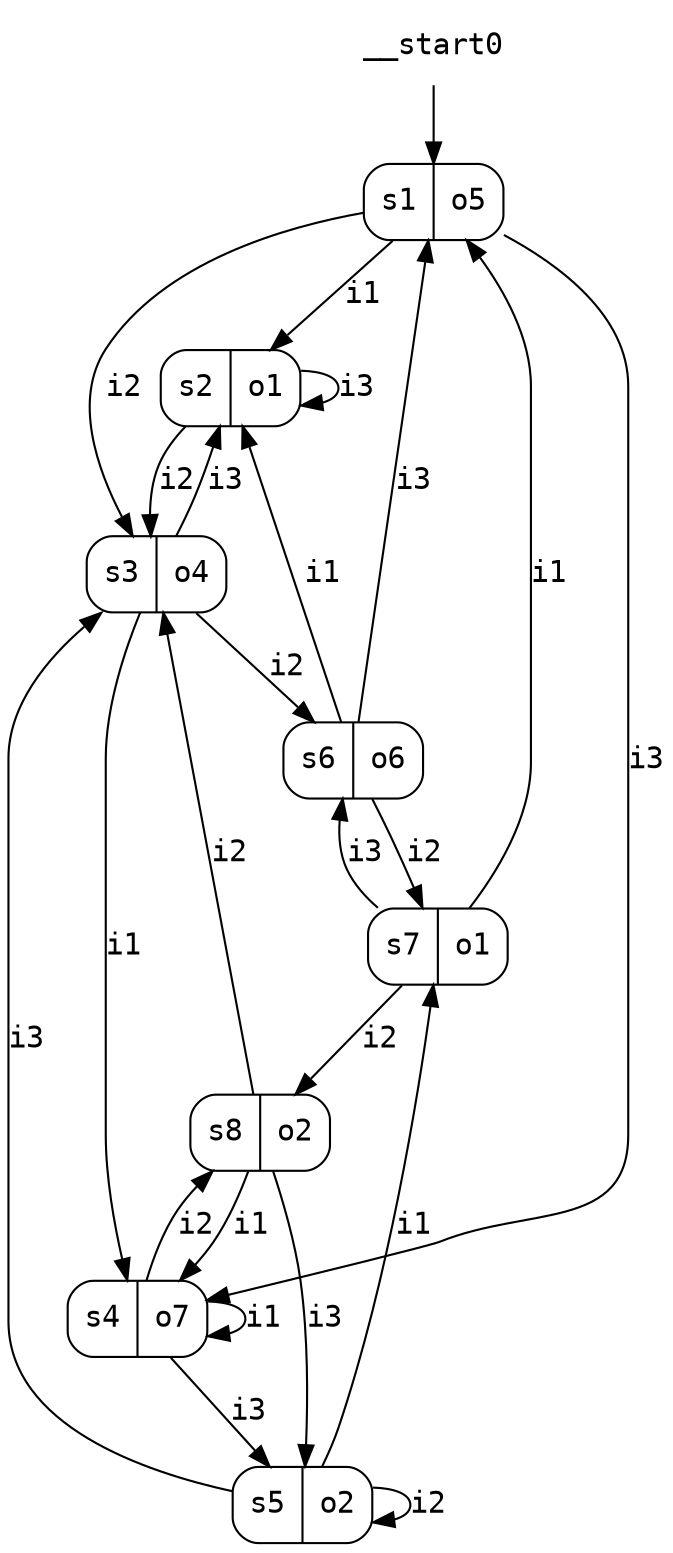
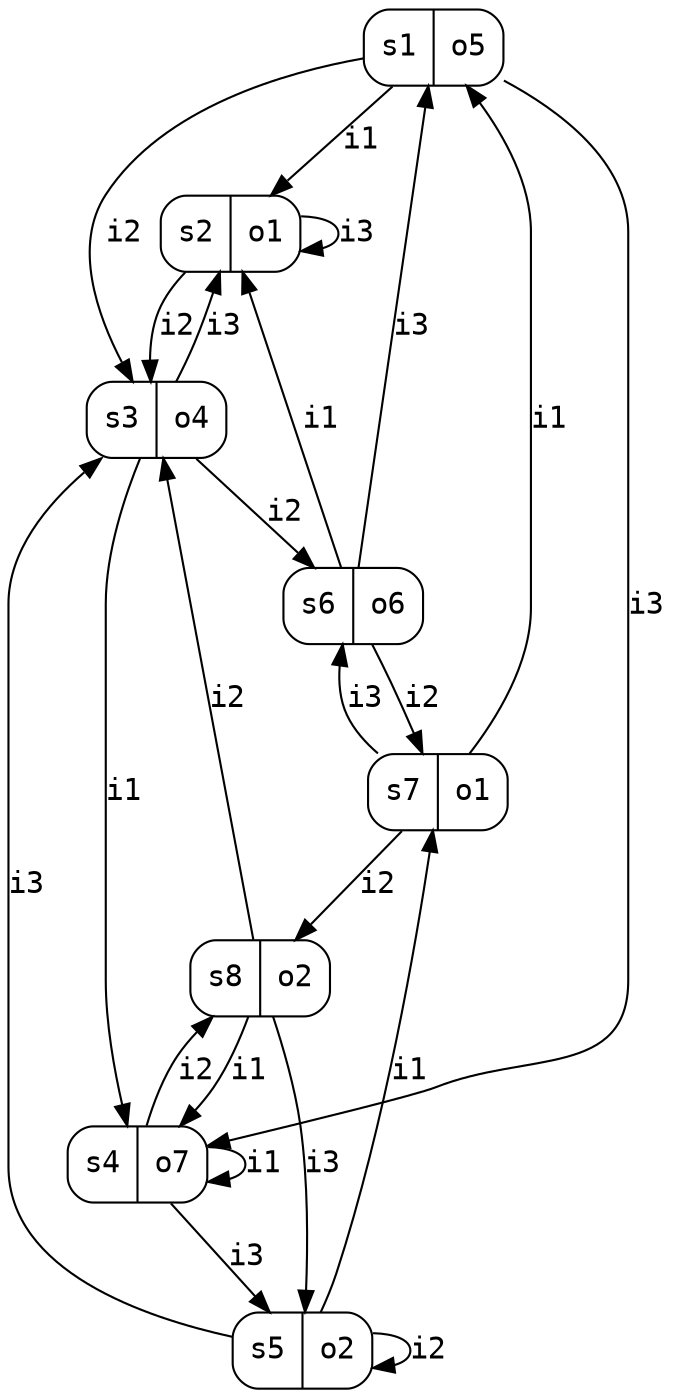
(434, 47) -> none
